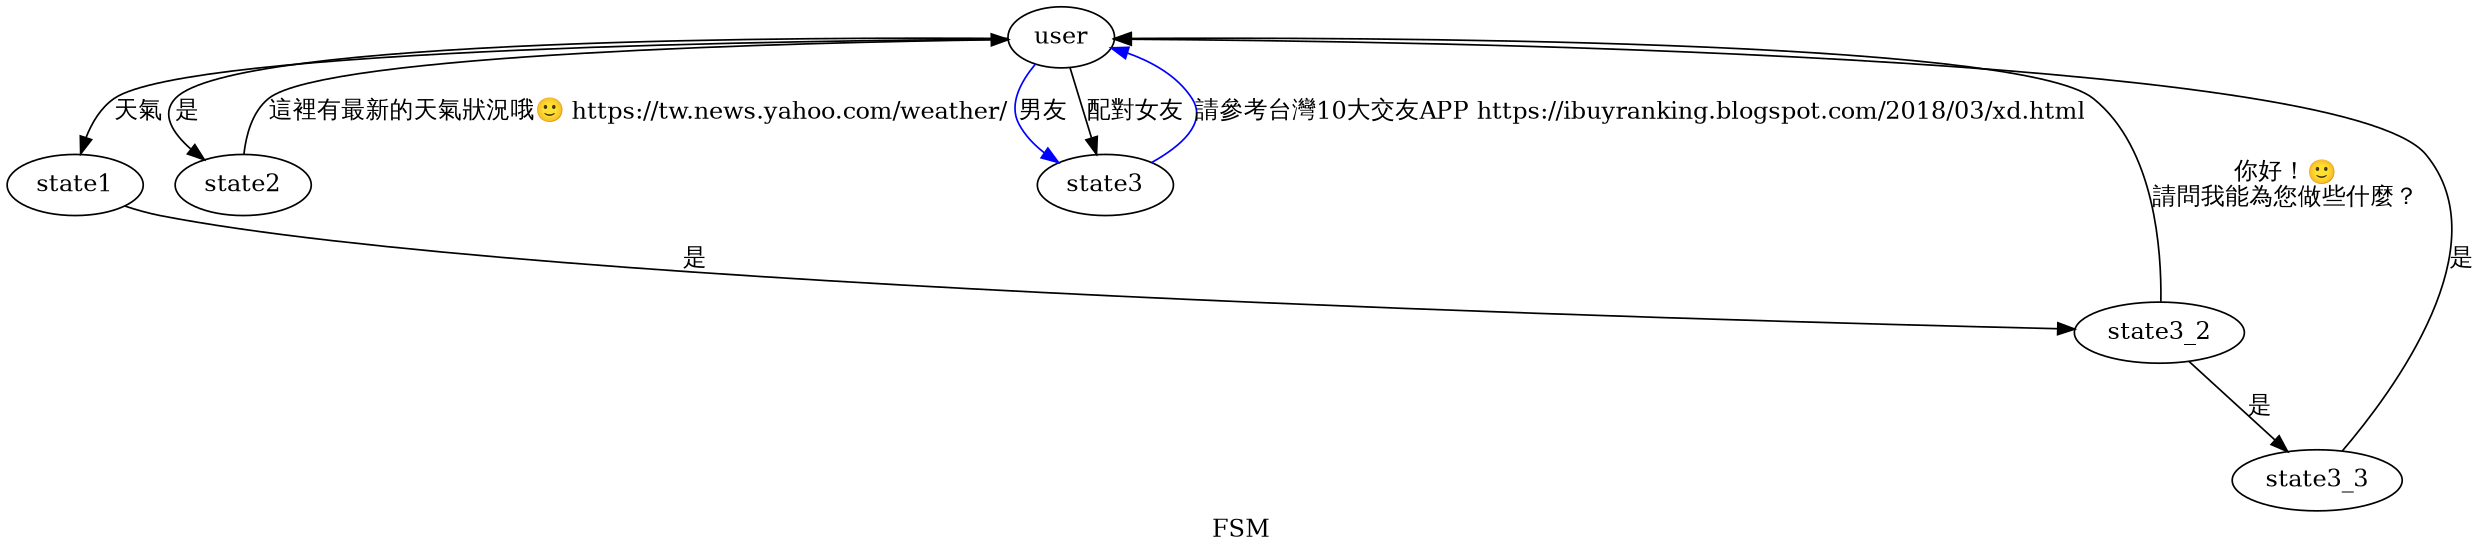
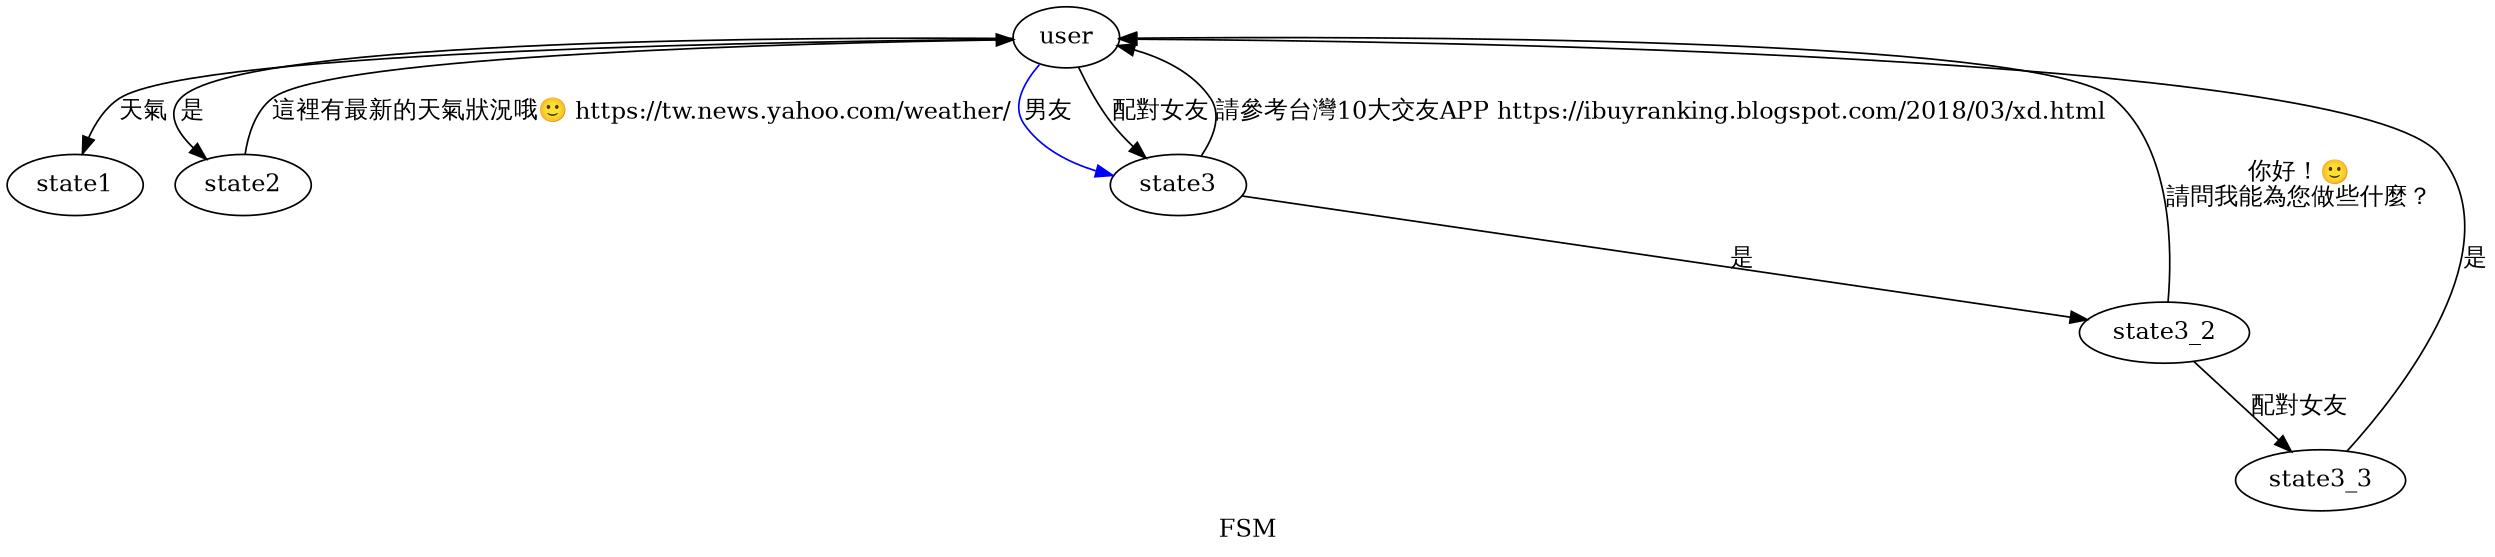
(1193, 101) -> (1201, 87)
(1089, 295) -> (1656, 257)
(2260, 406) -> (2300, 406)
